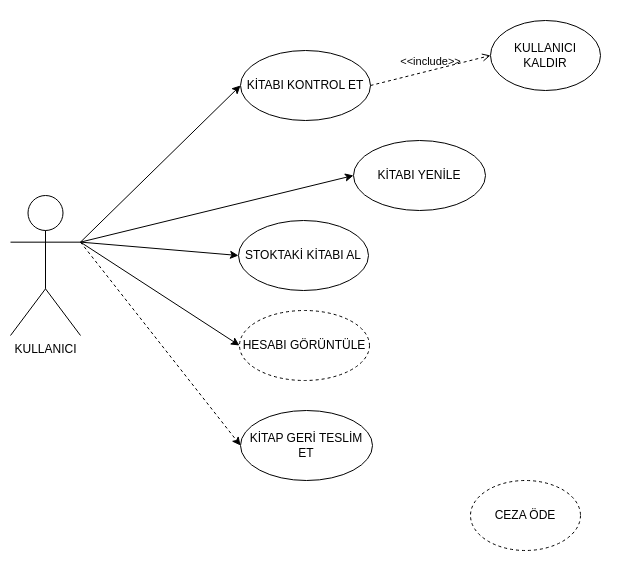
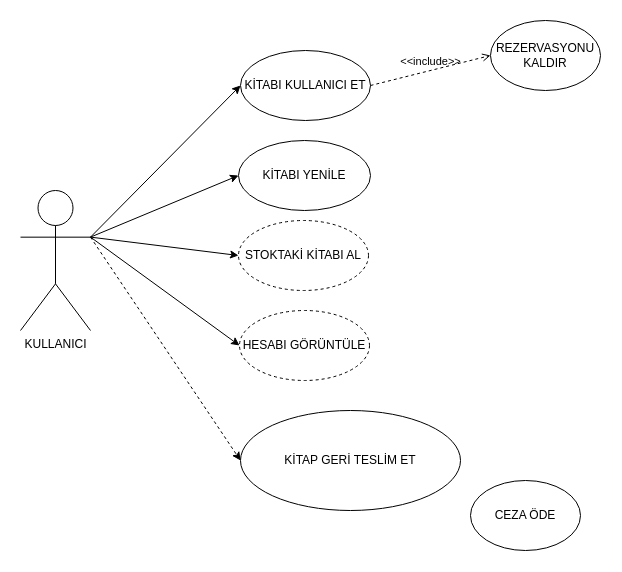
(546, 56) -> (546, 56)
(306, 86) -> (306, 86)
(420, 176) -> (305, 176)
(304, 256) -> (304, 256)
(46, 266) -> (56, 261)
(307, 446) -> (351, 461)
(526, 516) -> (526, 516)
